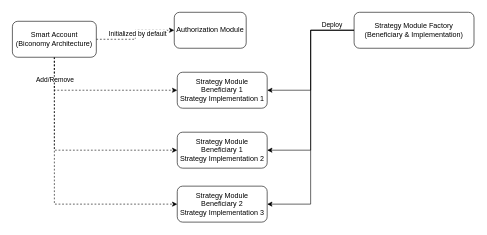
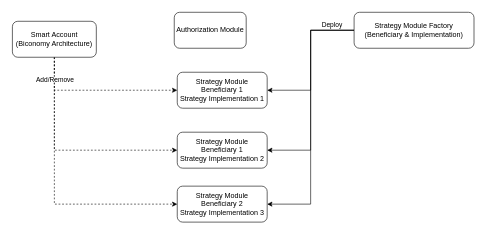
(149, 30) -> none
